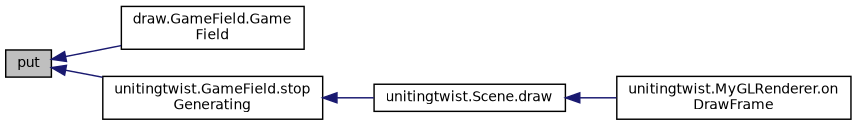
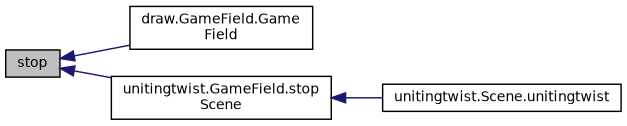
(29, 64) -> (33, 64)
(213, 98) -> (221, 98)
(470, 98) -> (502, 98)
(734, 98) -> none
